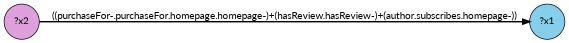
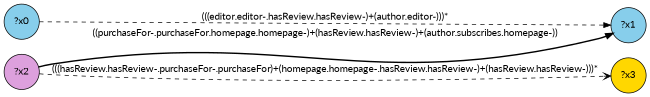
none -> (22, 22)
none -> (629, 75)
